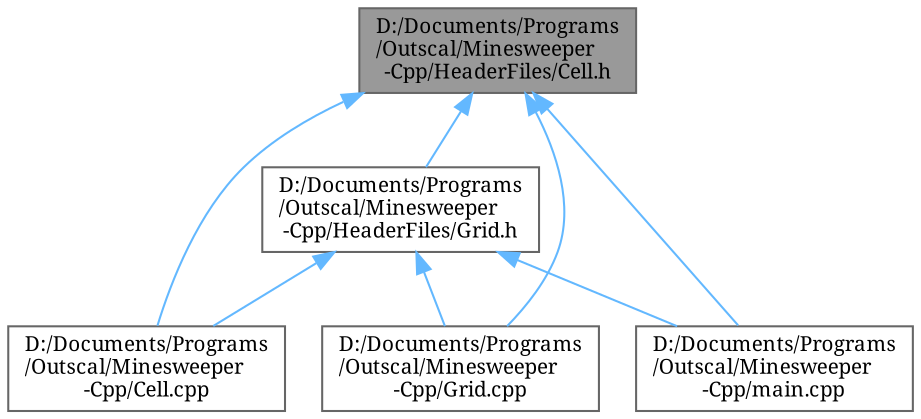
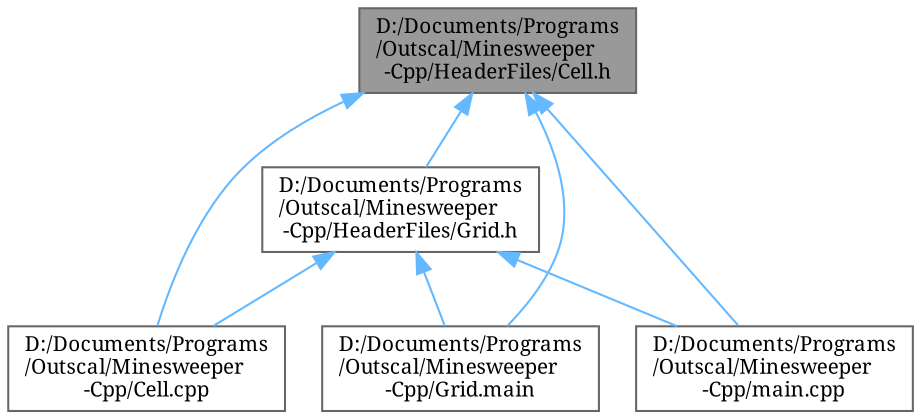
(461, 369) -> (461, 369)
